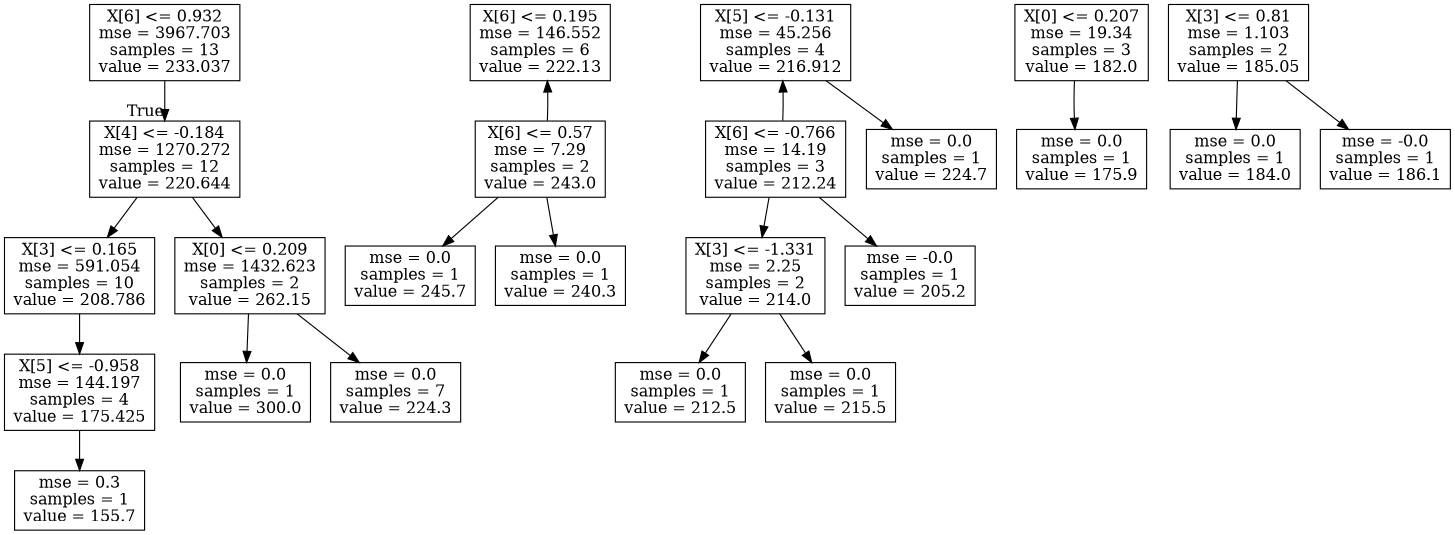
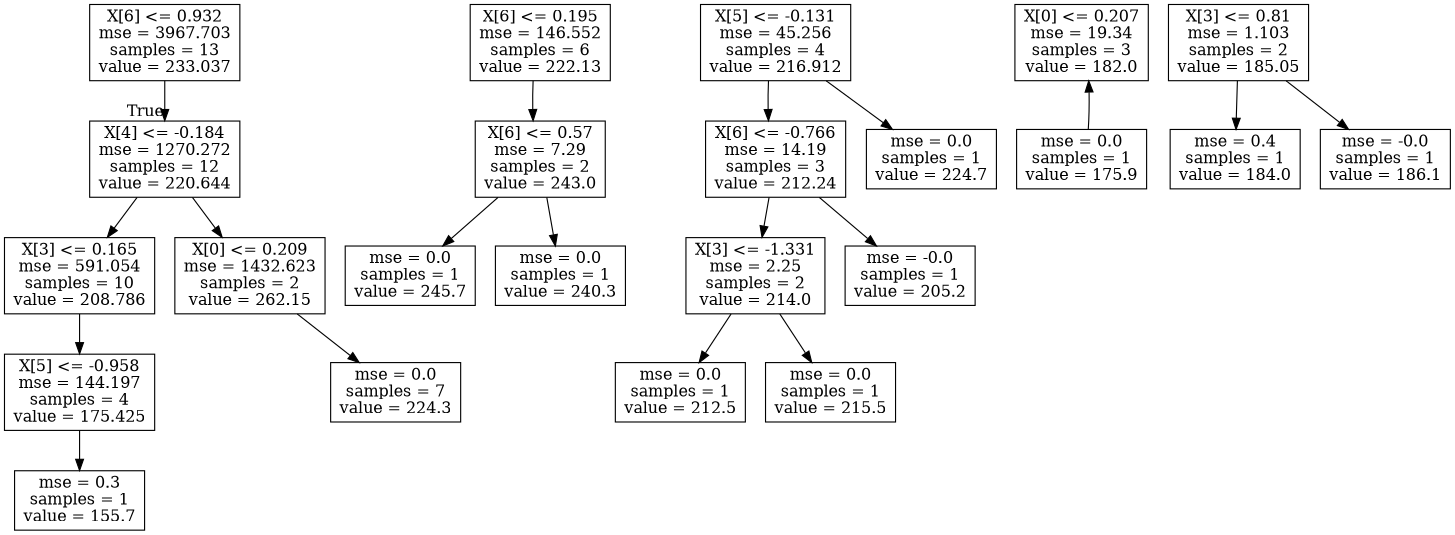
(1074, 100) -> (1089, 111)
(548, 106) -> (533, 95)
(783, 106) -> (768, 95)
(1235, 159) -> (1235, 159)
(245, 392) -> none
